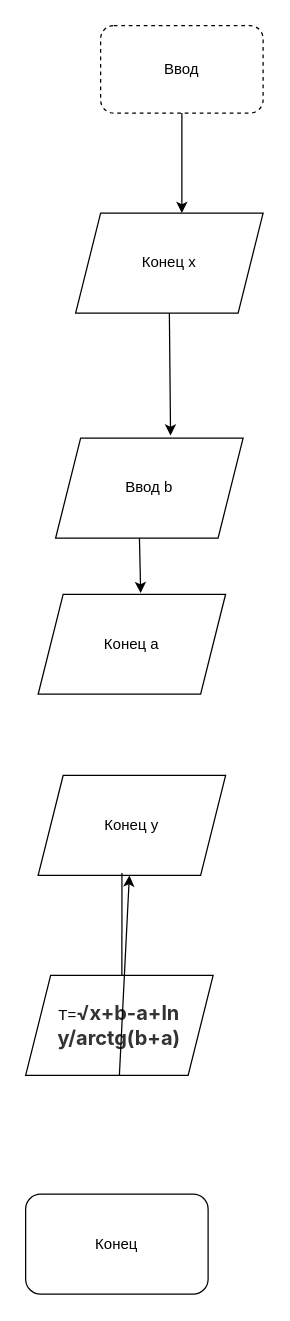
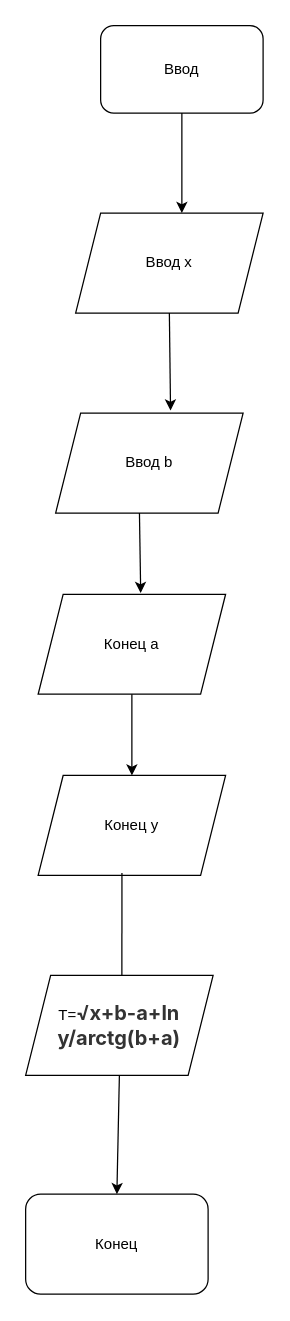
(182, 69) -> (182, 69)
(169, 263) -> (169, 263)
(149, 488) -> (149, 463)
none -> (132, 731)
(124, 980) -> (118, 1131)
